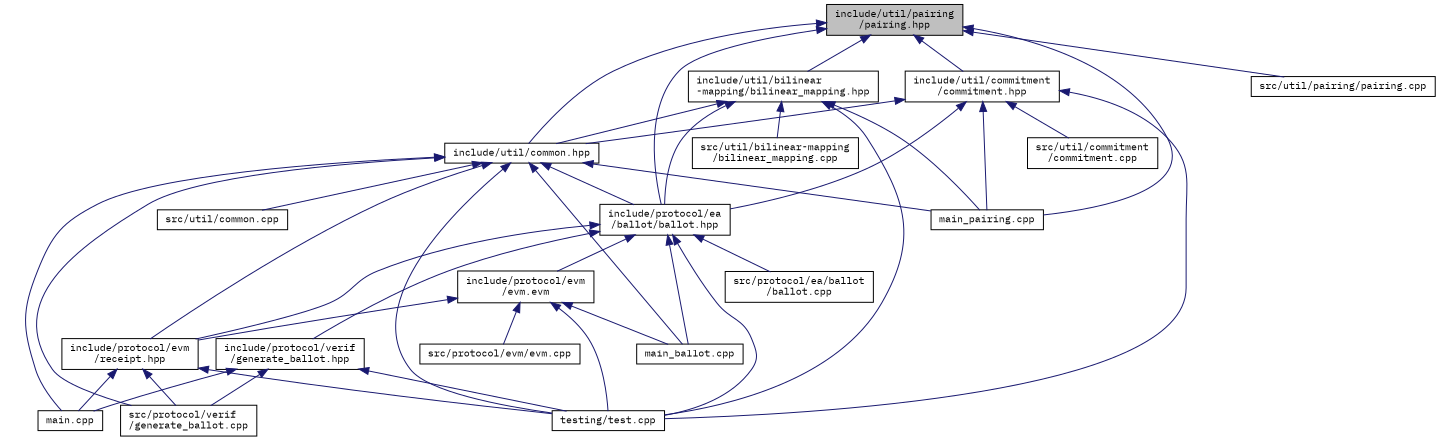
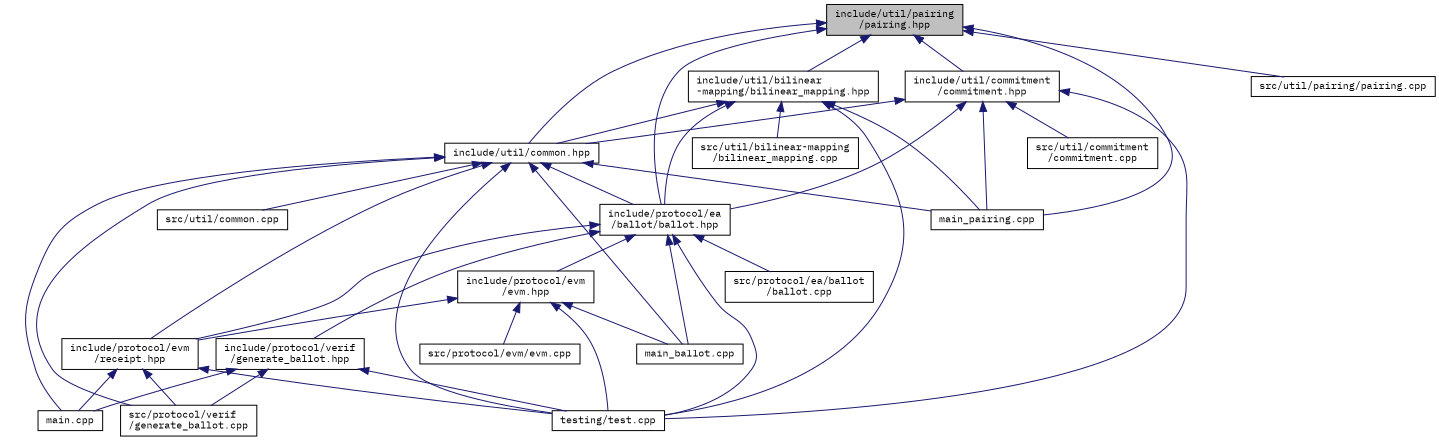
(526, 287) -> (526, 287)
